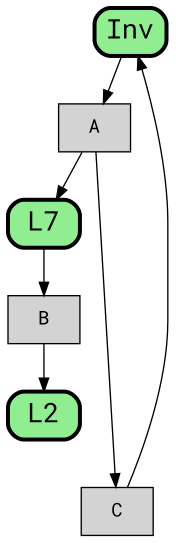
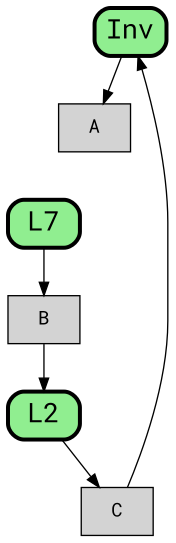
(72, 170) -> none
(105, 313) -> (76, 458)
